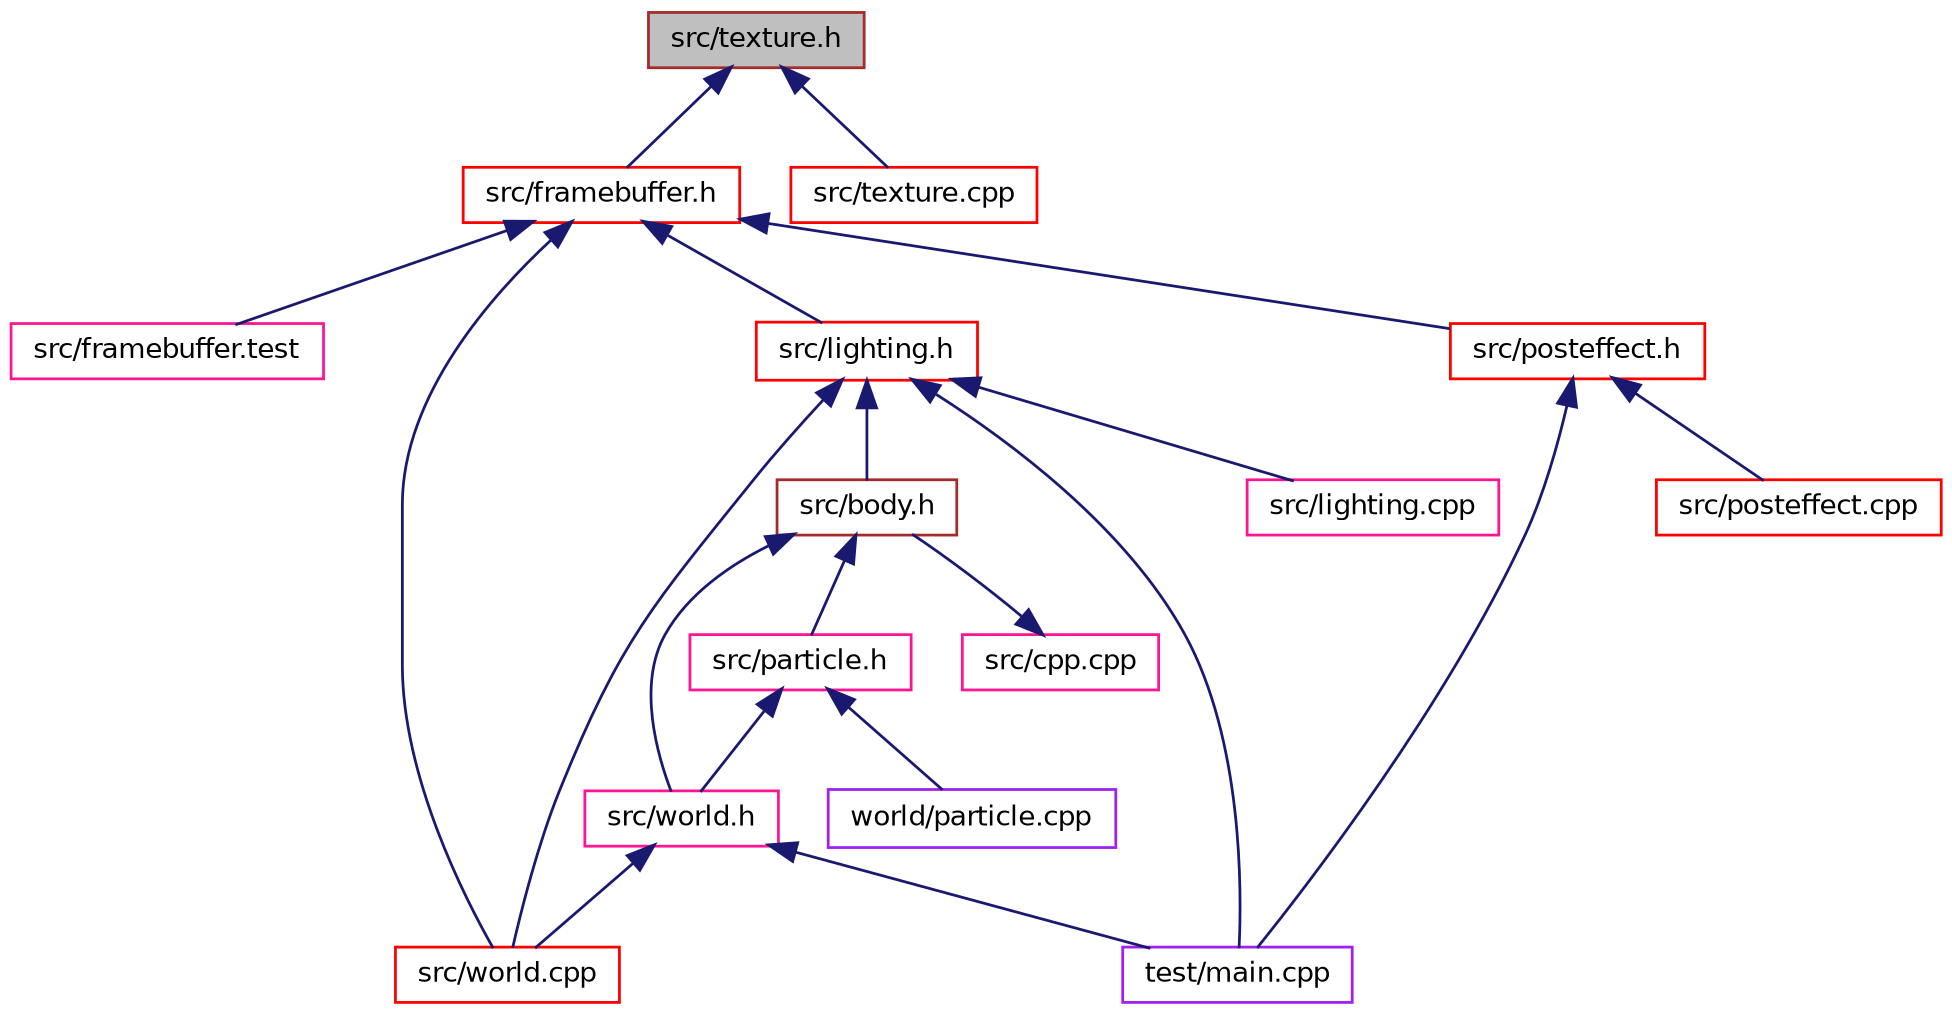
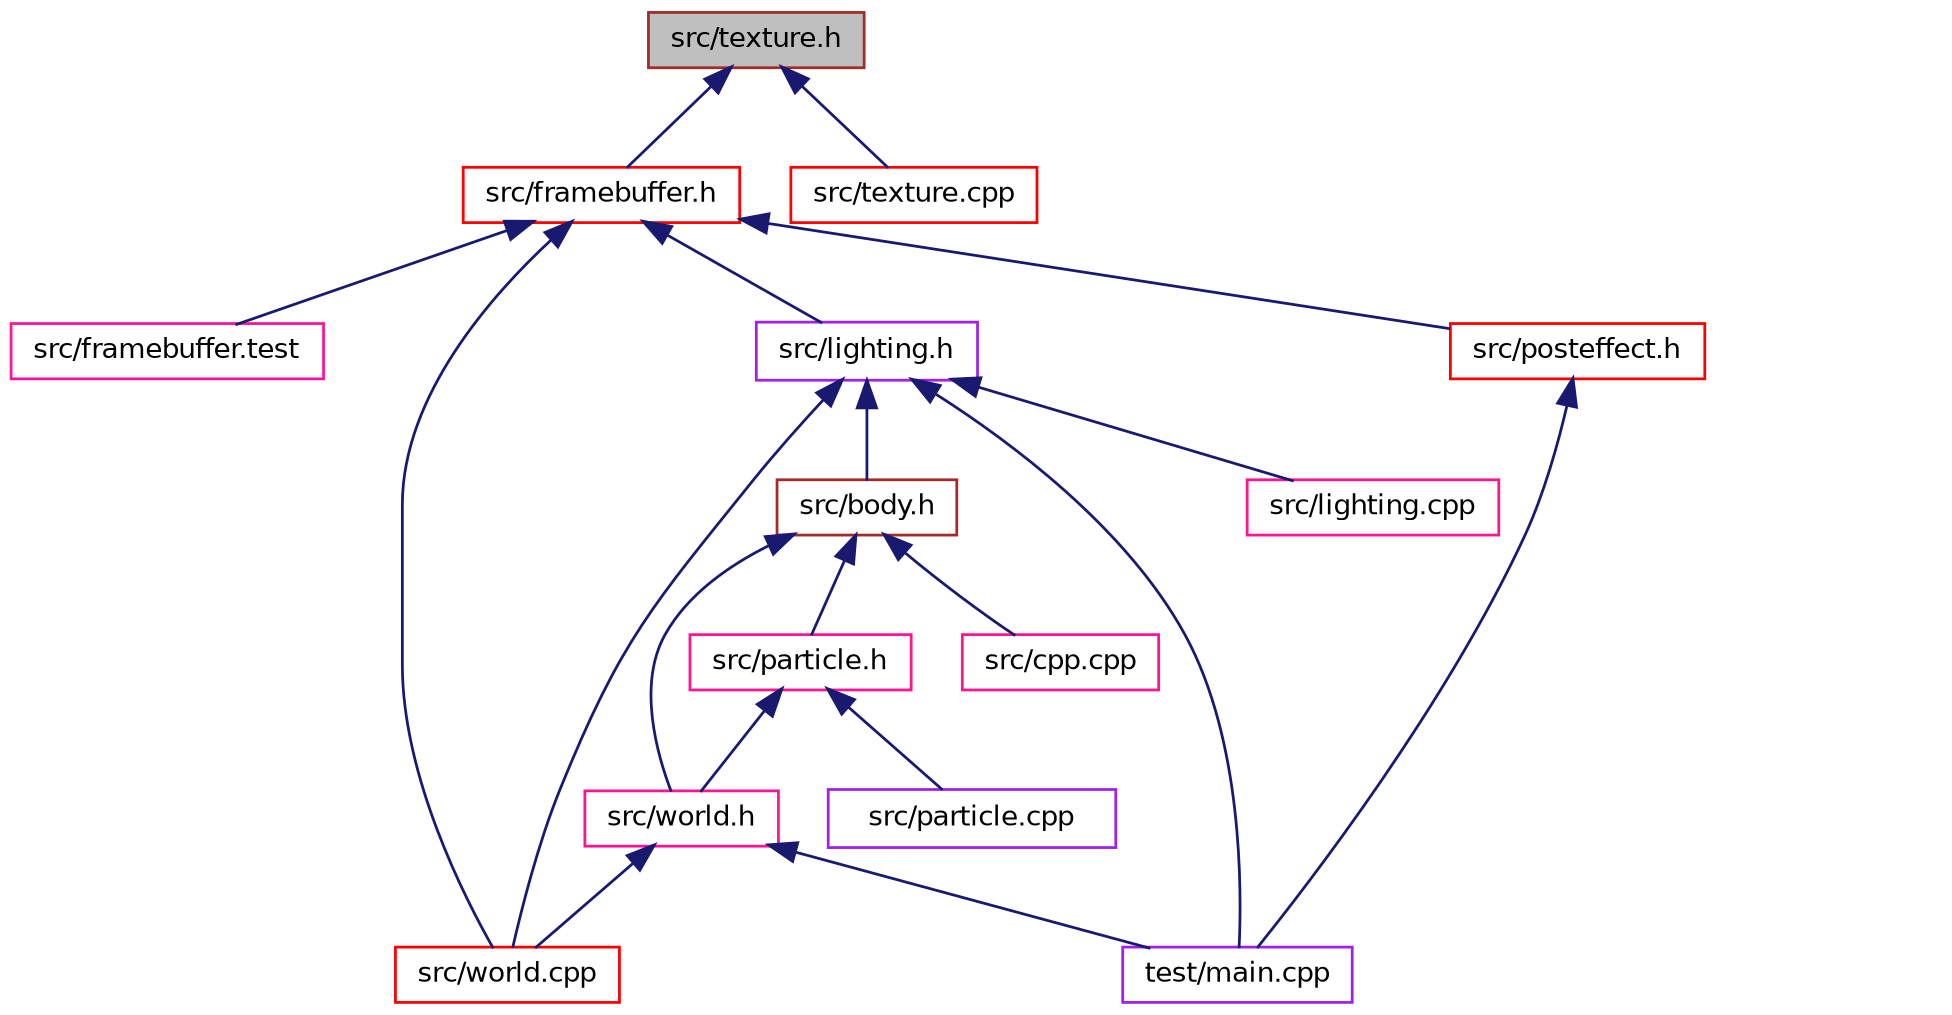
(867, 351) -> (867, 351)
(1799, 507) -> none
(968, 574) -> (959, 596)
(972, 819) -> (972, 819)
